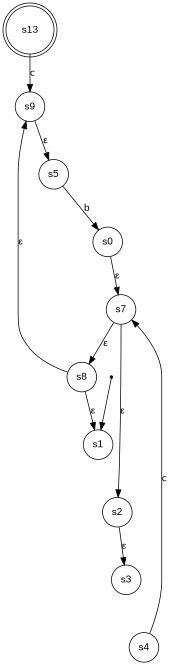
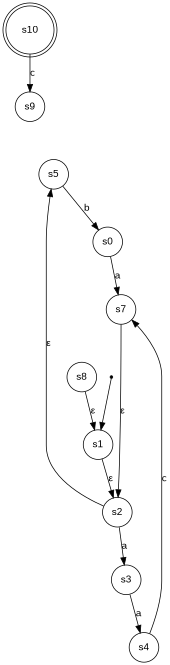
(30, 30) -> (30, 30)
(41, 137) -> (46, 365)
(18, 262) -> none
(118, 276) -> (118, 276)
(103, 340) -> none
none -> (107, 475)
(124, 546) -> (124, 546)
none -> (134, 610)
